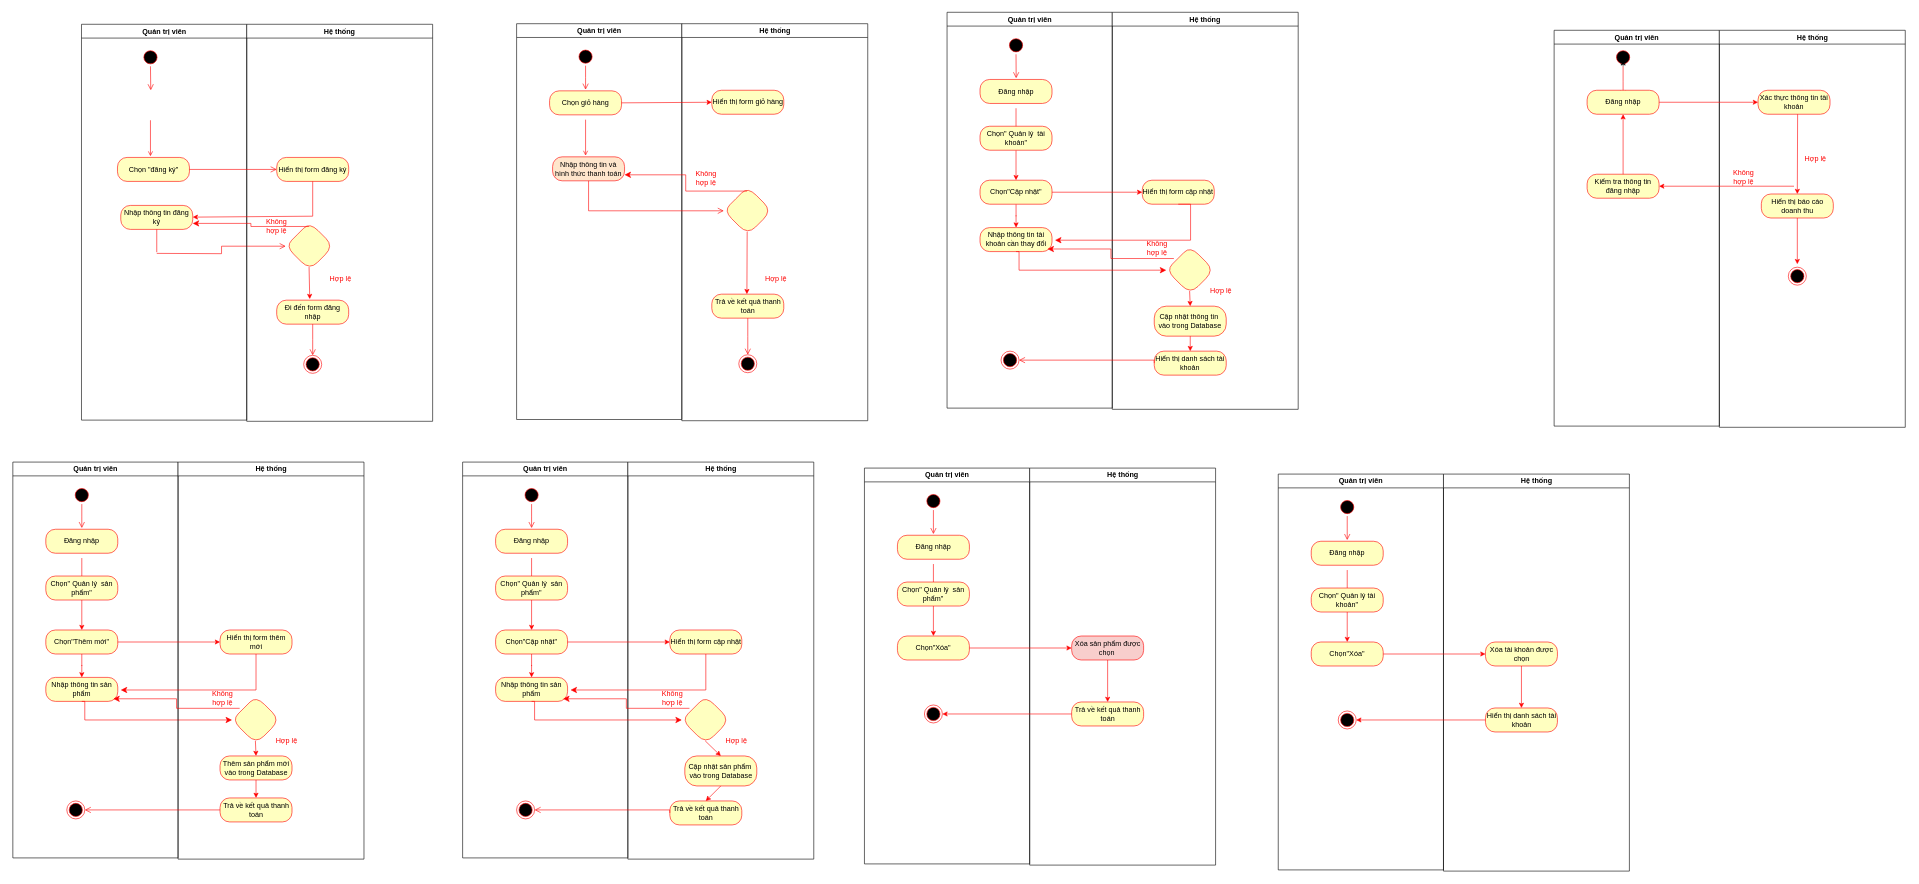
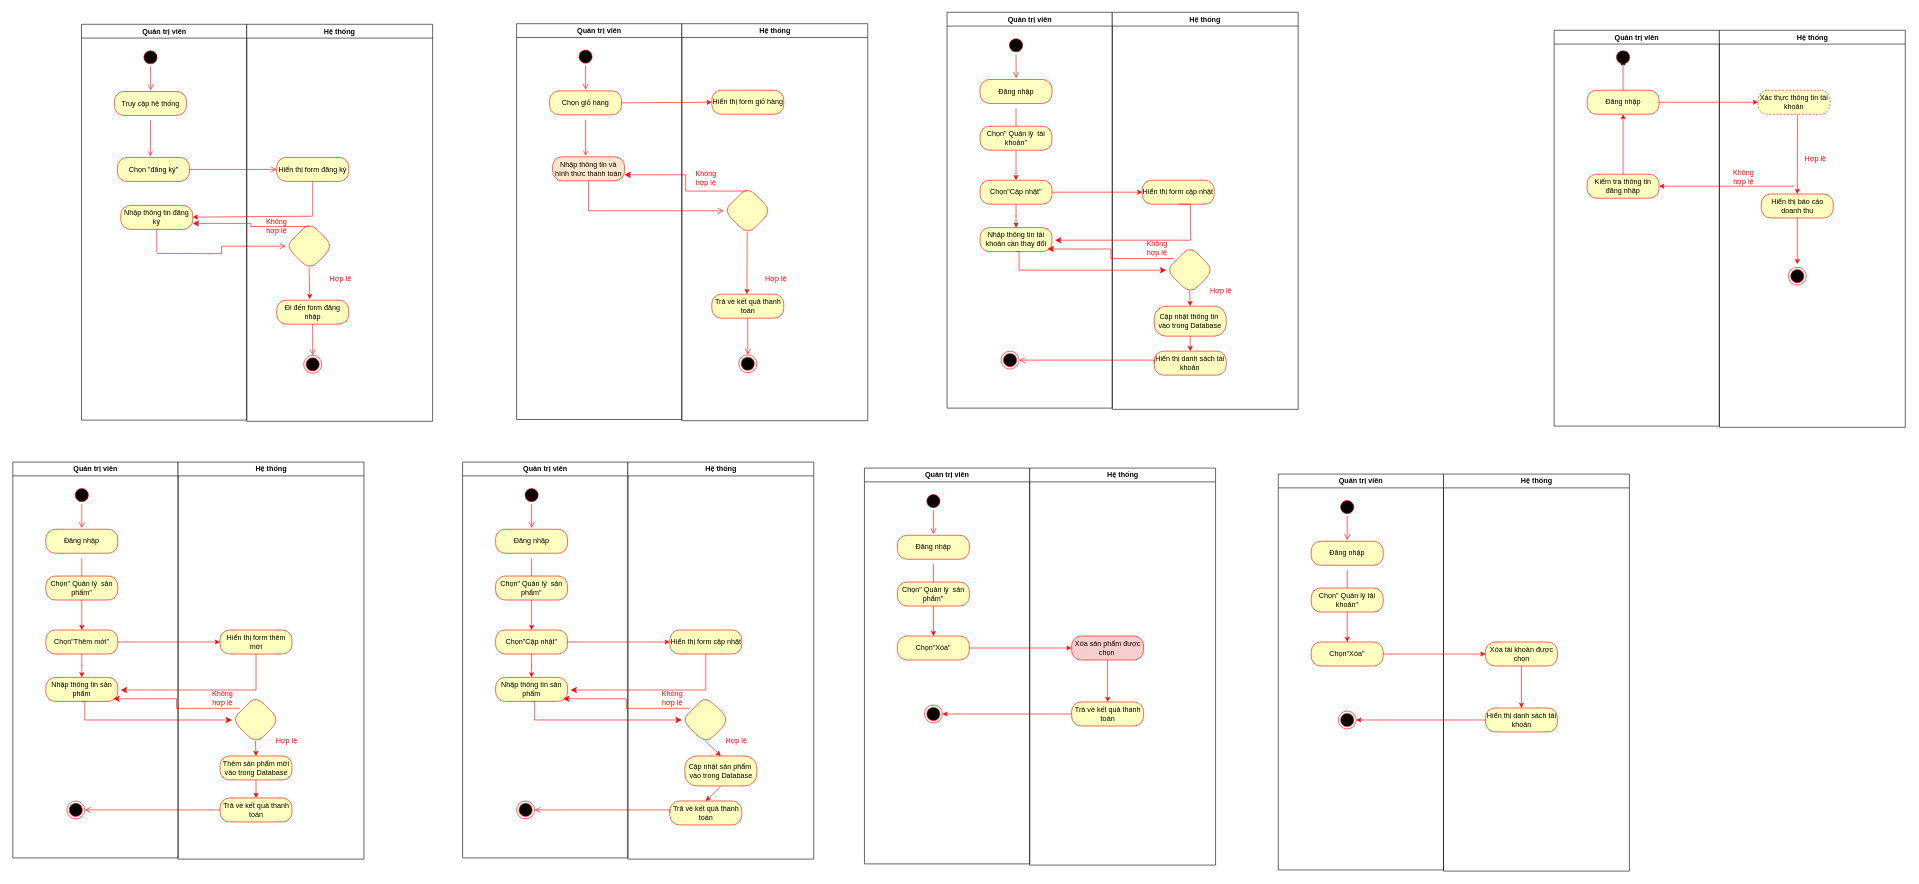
(1794, 102) -> (1794, 102)
none -> (150, 104)
